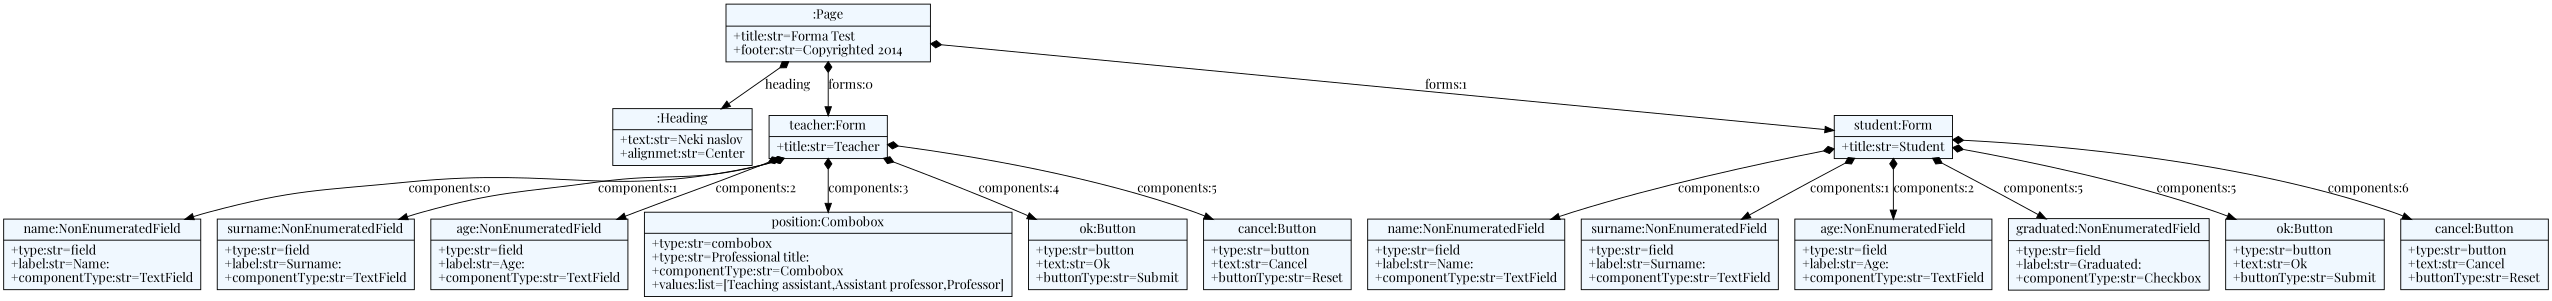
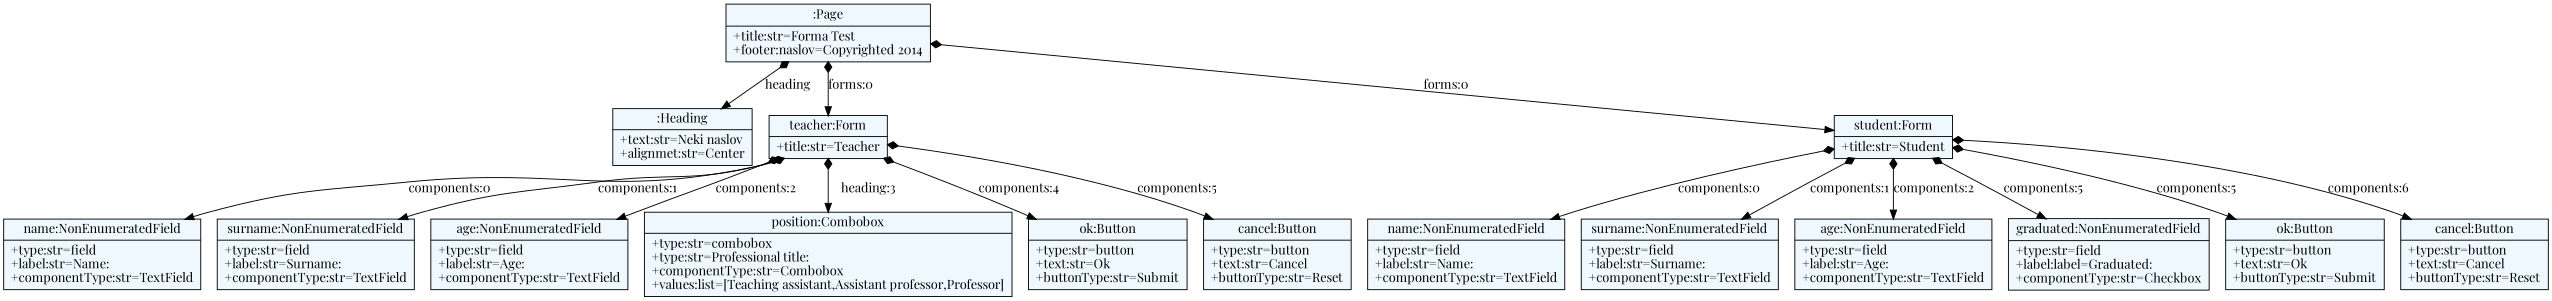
(818, 50) -> (828, 50)
(1446, 85) -> (1446, 85)
(869, 189) -> (869, 189)
(2079, 265) -> (2084, 265)
